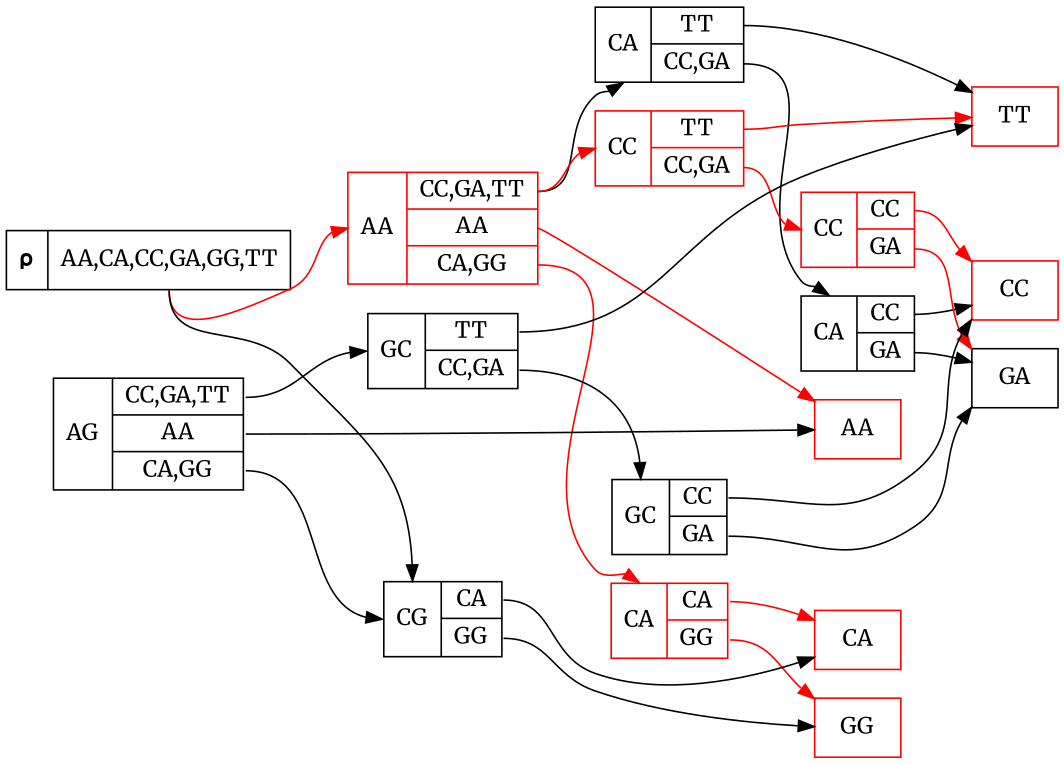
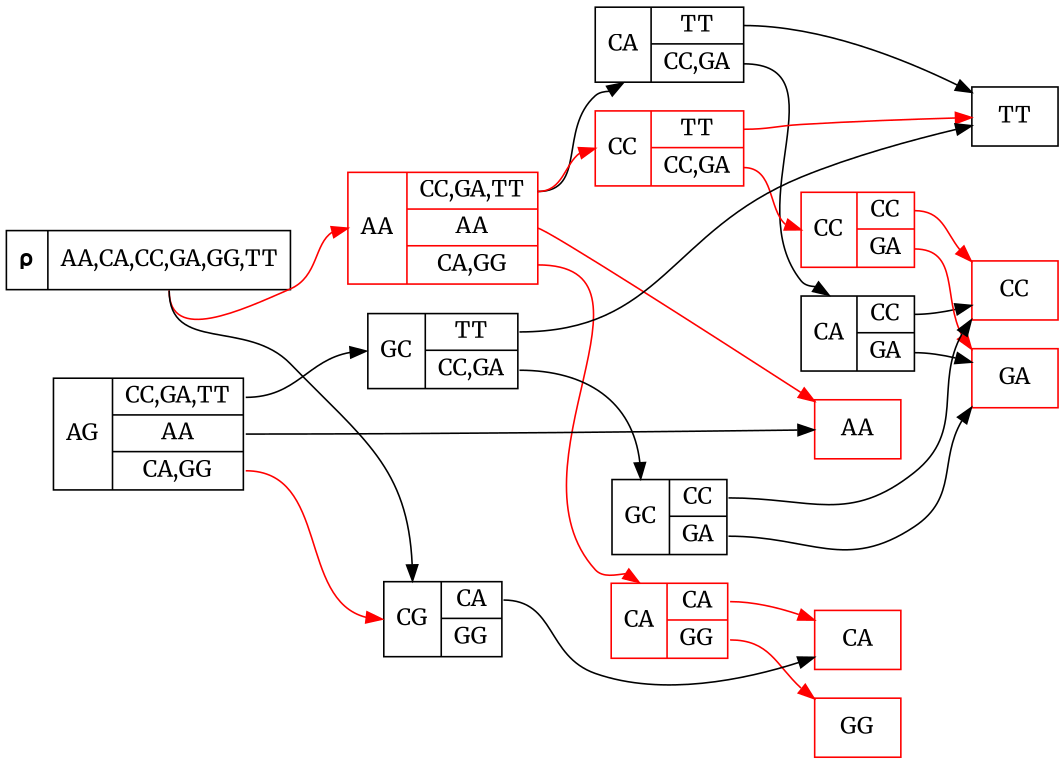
(1015, 116) -> (1015, 116)
(1015, 378) -> (1015, 378)
(312, 537) -> (312, 537)
(642, 704) -> none
